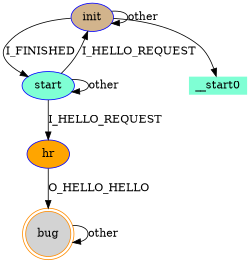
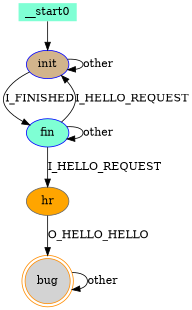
(172, 30) -> (48, 32)
(48, 86) -> (48, 133)
(48, 154) -> (48, 201)
